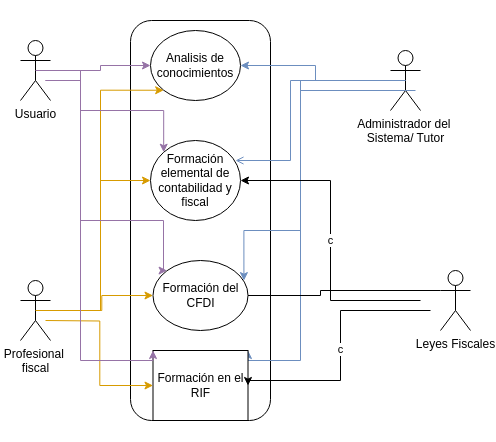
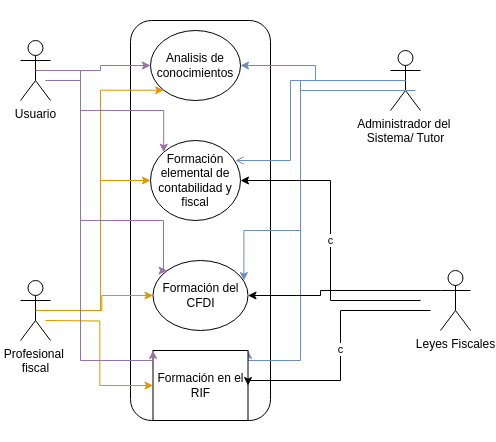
(253, 296) -> (256, 296)
